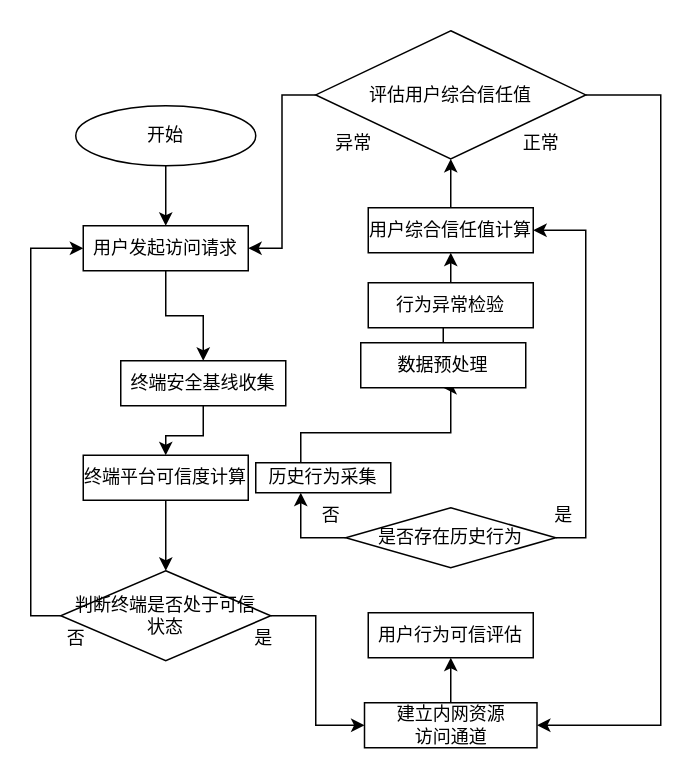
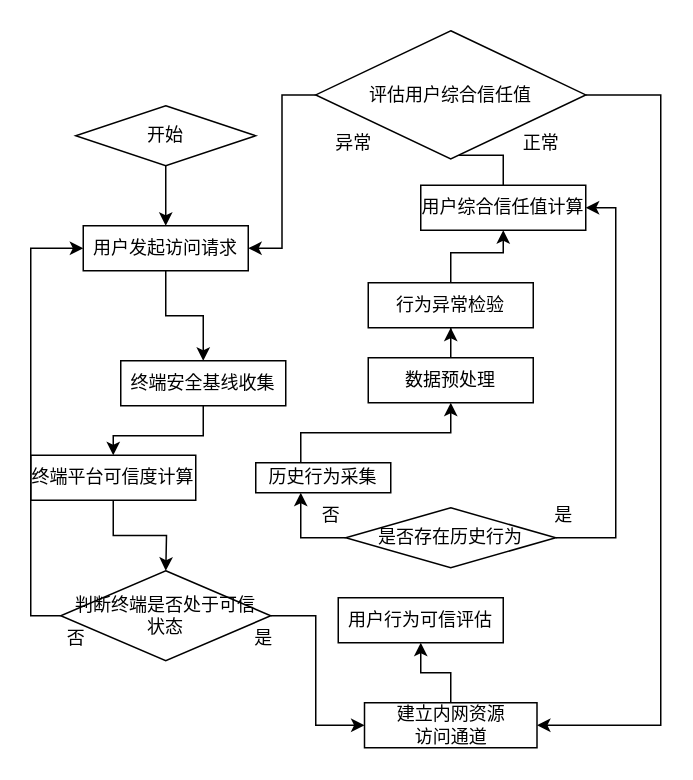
(166, 136) -> (166, 136)
(451, 230) -> (503, 208)
(443, 365) -> (451, 380)
(166, 478) -> (113, 478)
(451, 635) -> (421, 620)
